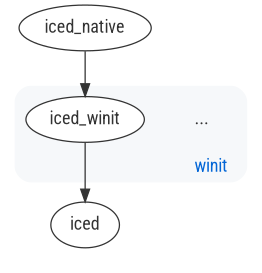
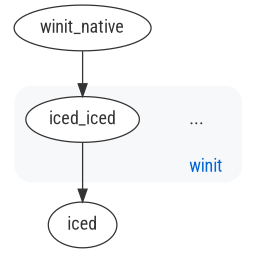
(85, 28) -> (83, 28)
(85, 119) -> (83, 119)
